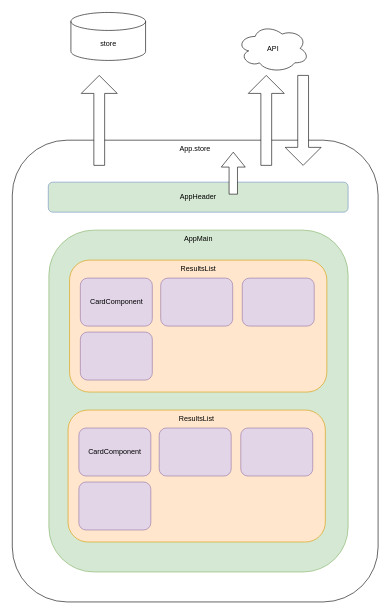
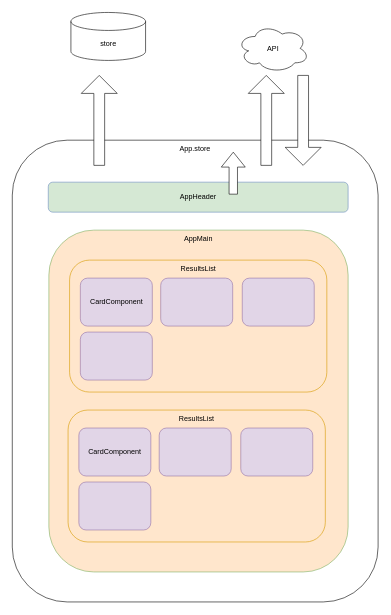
(199, 401) -> (199, 401)
